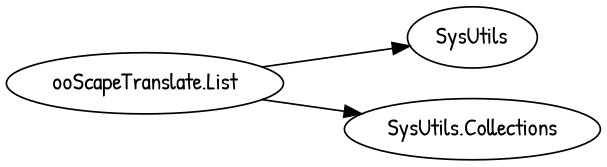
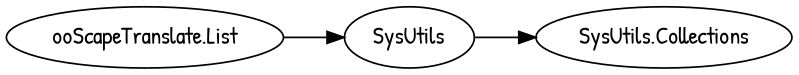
(303, 105) -> (497, 37)
